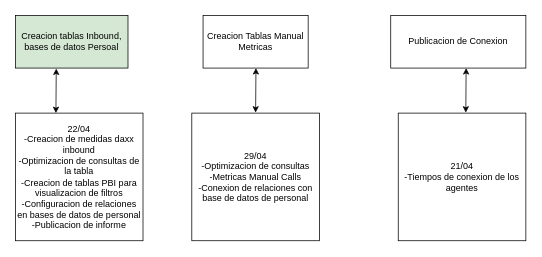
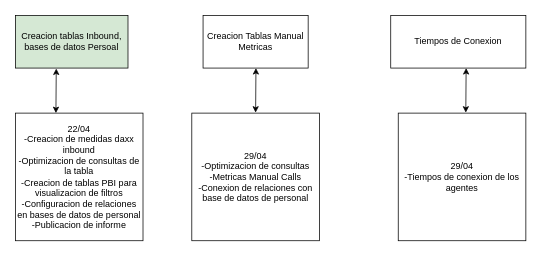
(458, 42) -> (458, 42)
(462, 177) -> (462, 177)
